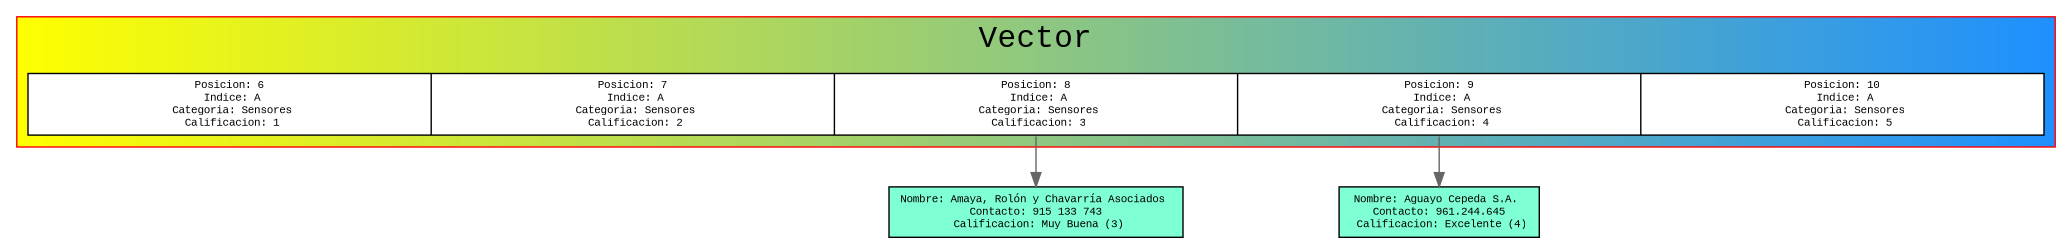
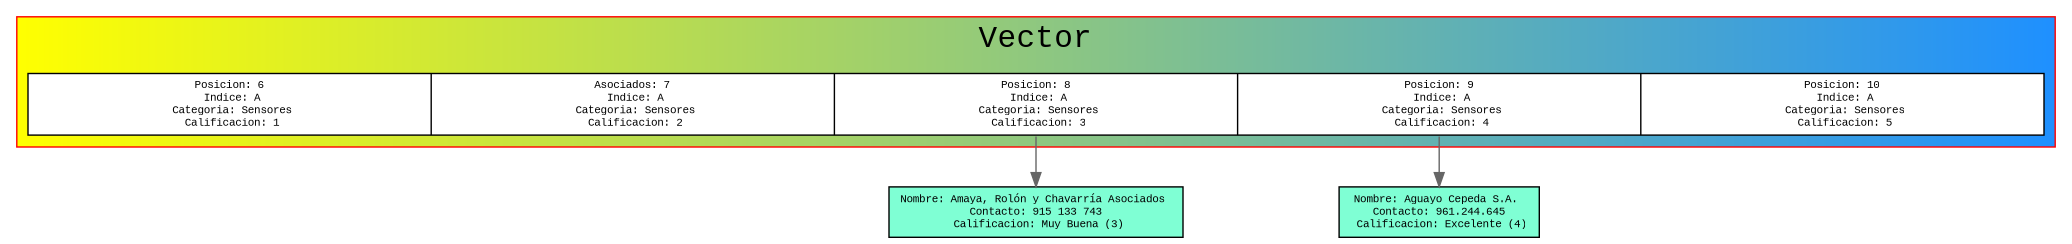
(633, 85) -> (633, 85)
